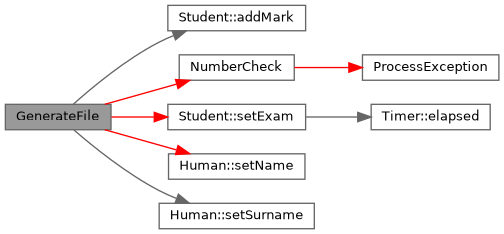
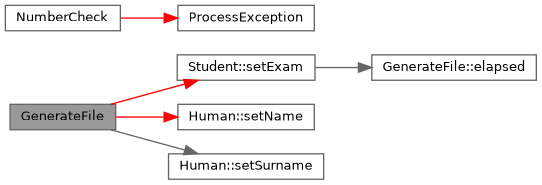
(237, 18) -> none
(141, 94) -> none
(431, 117) -> (454, 68)
